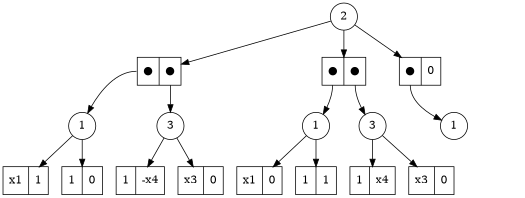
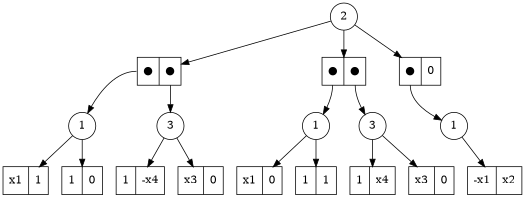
none -> (495, 181)
